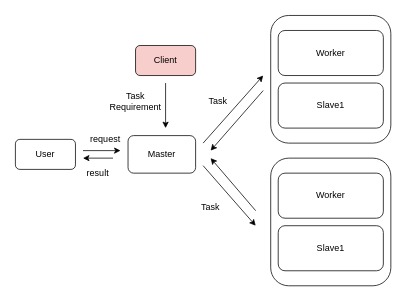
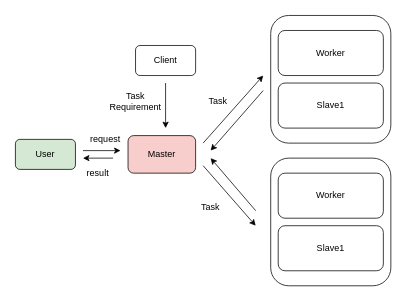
(165, 60) -> (165, 60)
(45, 154) -> (45, 154)
(162, 154) -> (162, 154)
